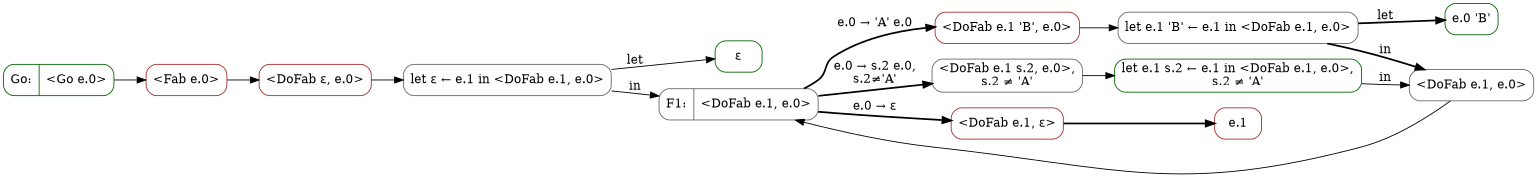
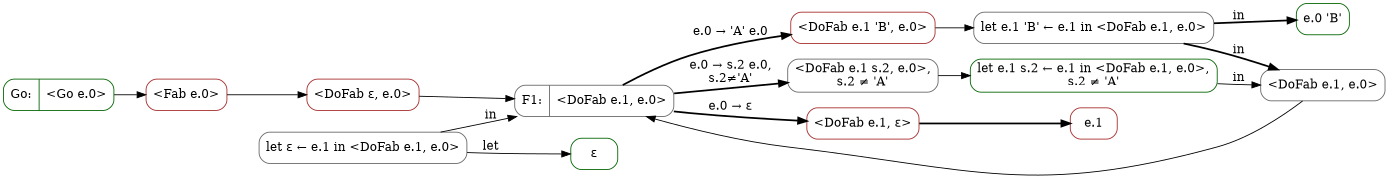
(1385, 16) -> (1239, 16)
(383, 80) -> (462, 97)
